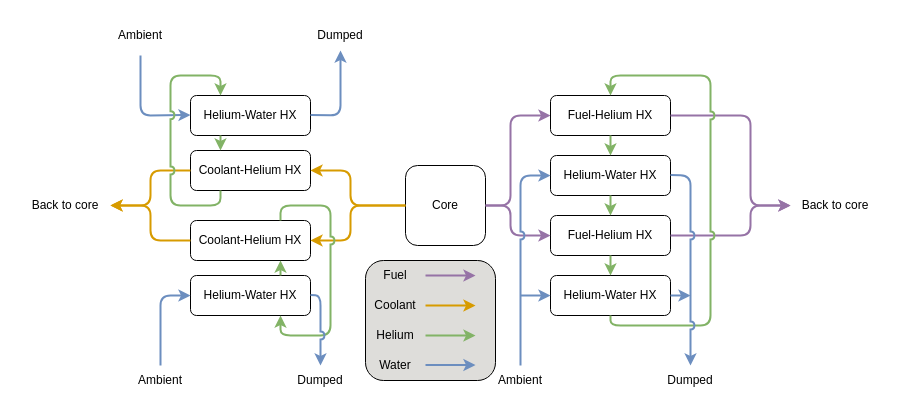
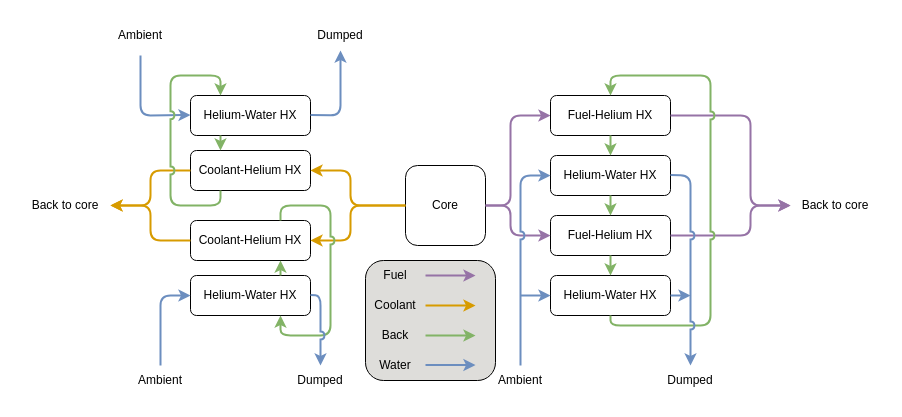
(396, 336) -> (396, 336)
